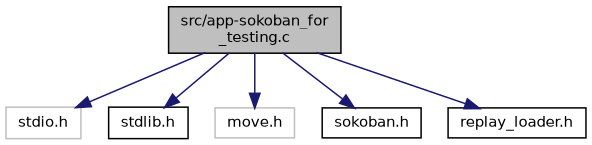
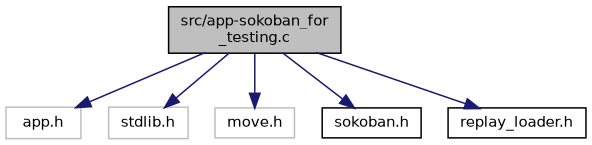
(43, 123) -> (43, 123)
(148, 123) -> (148, 123)
